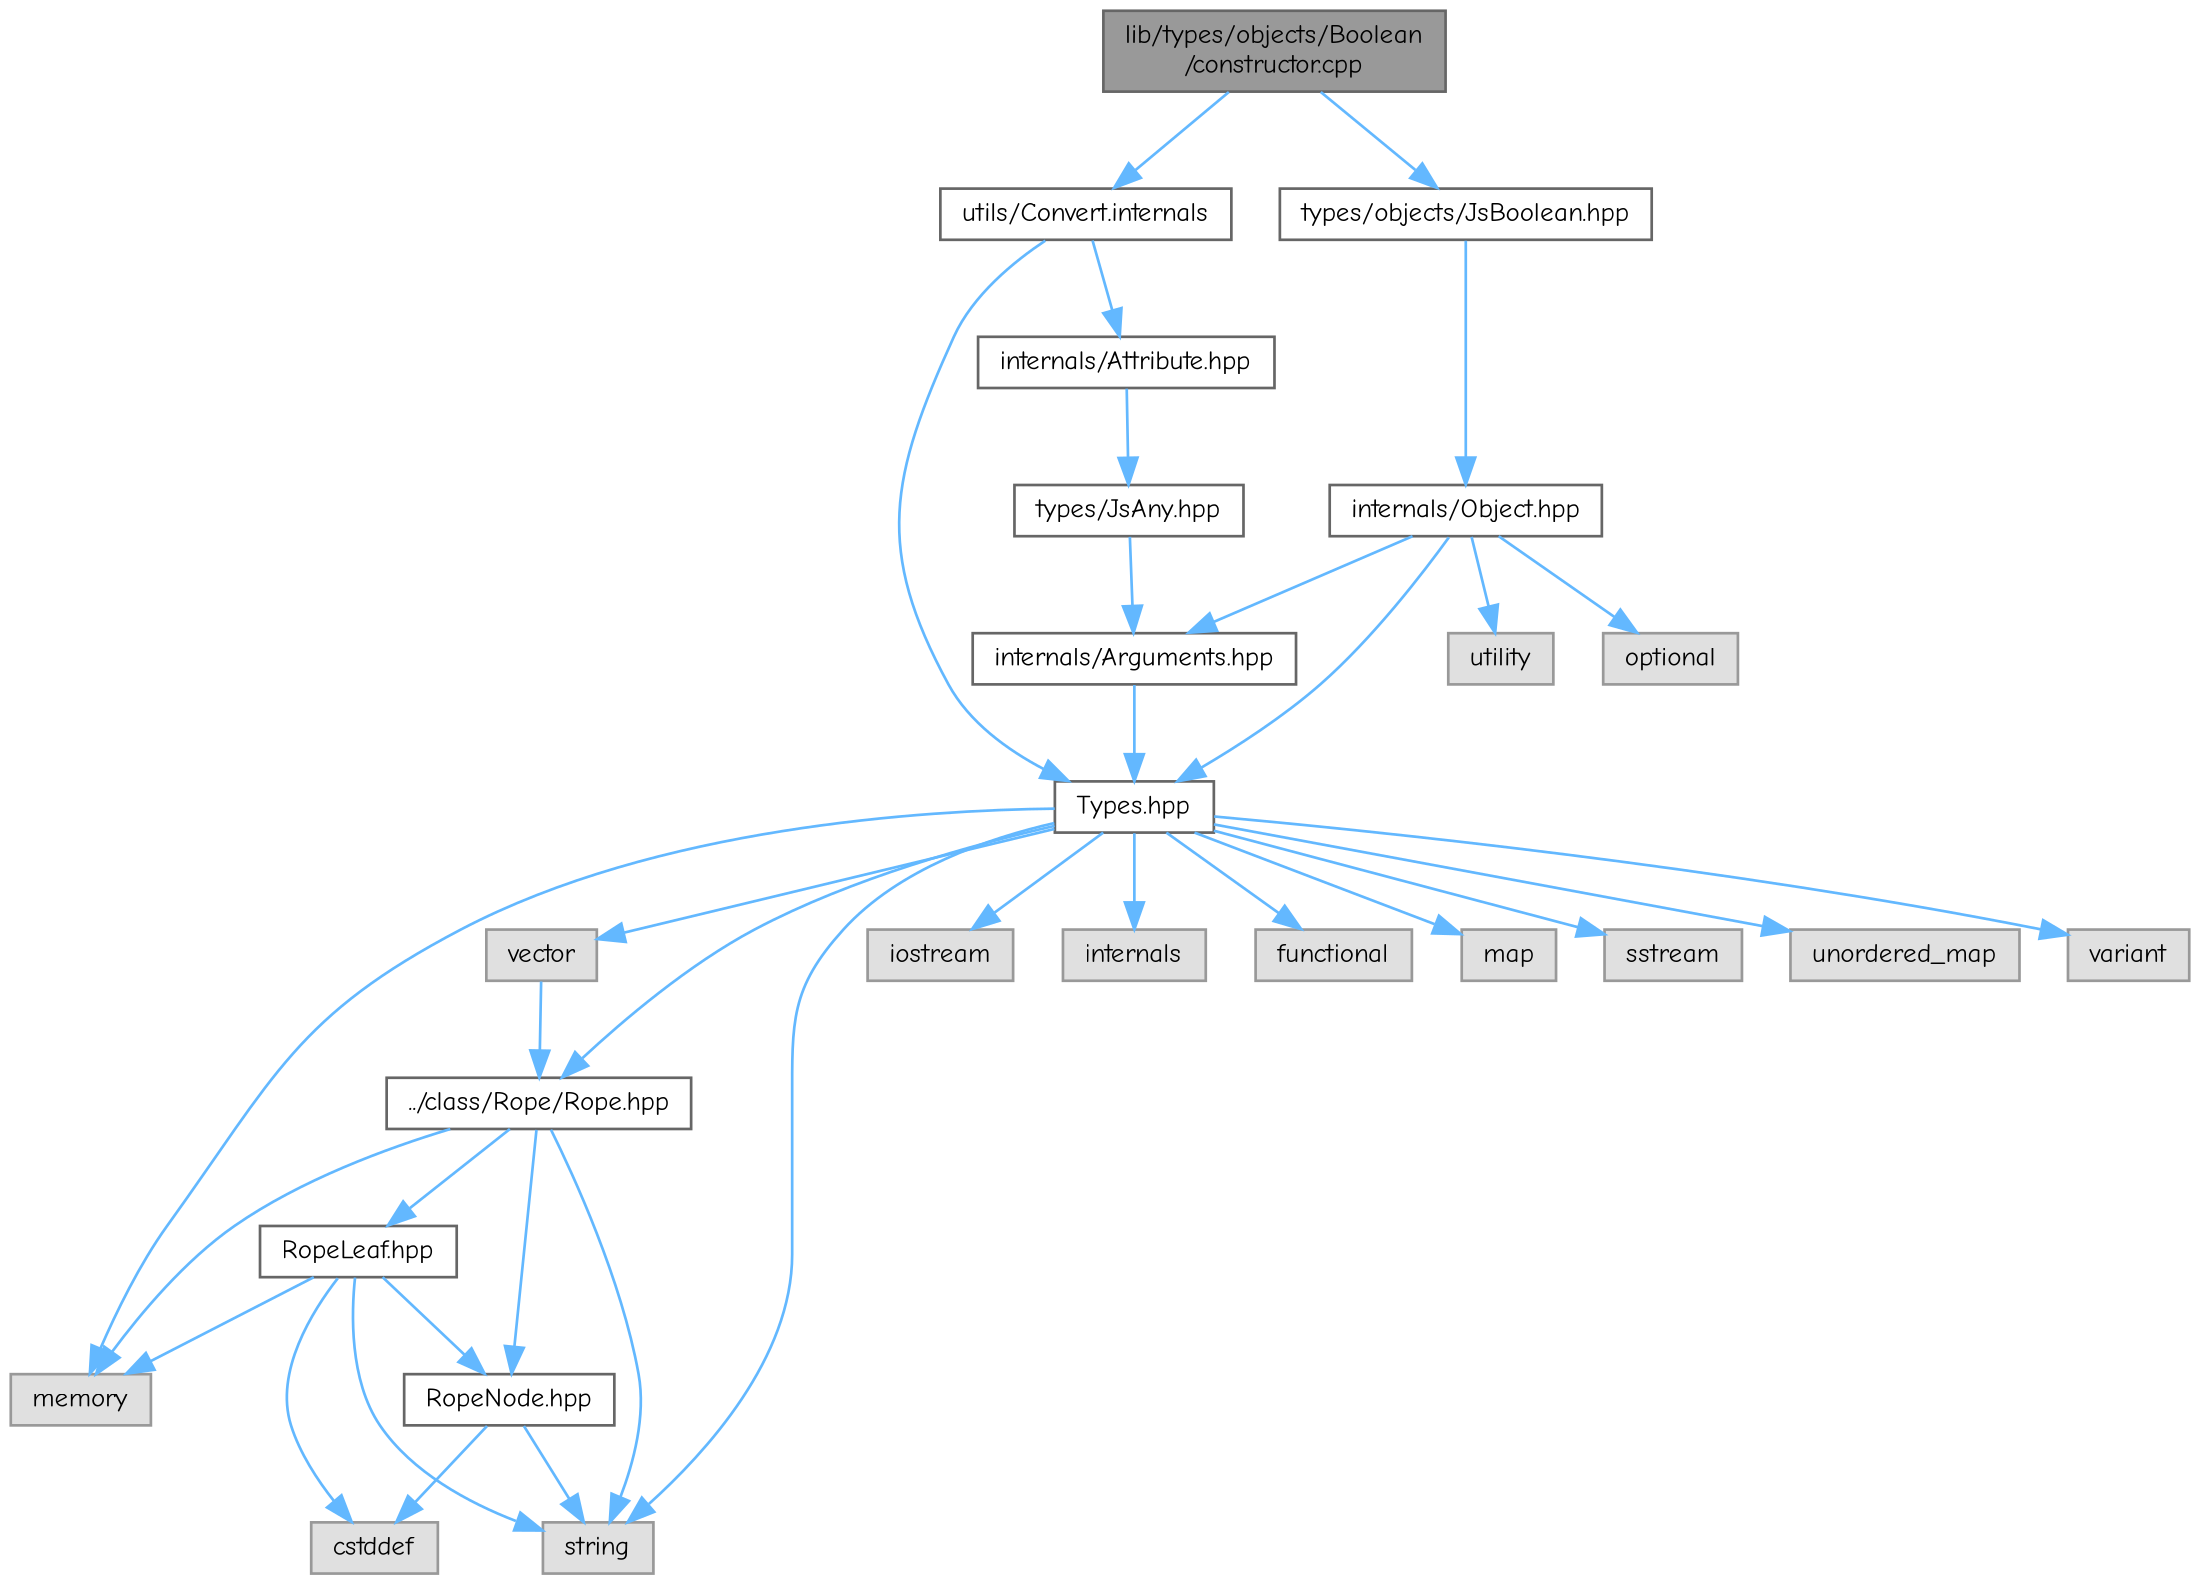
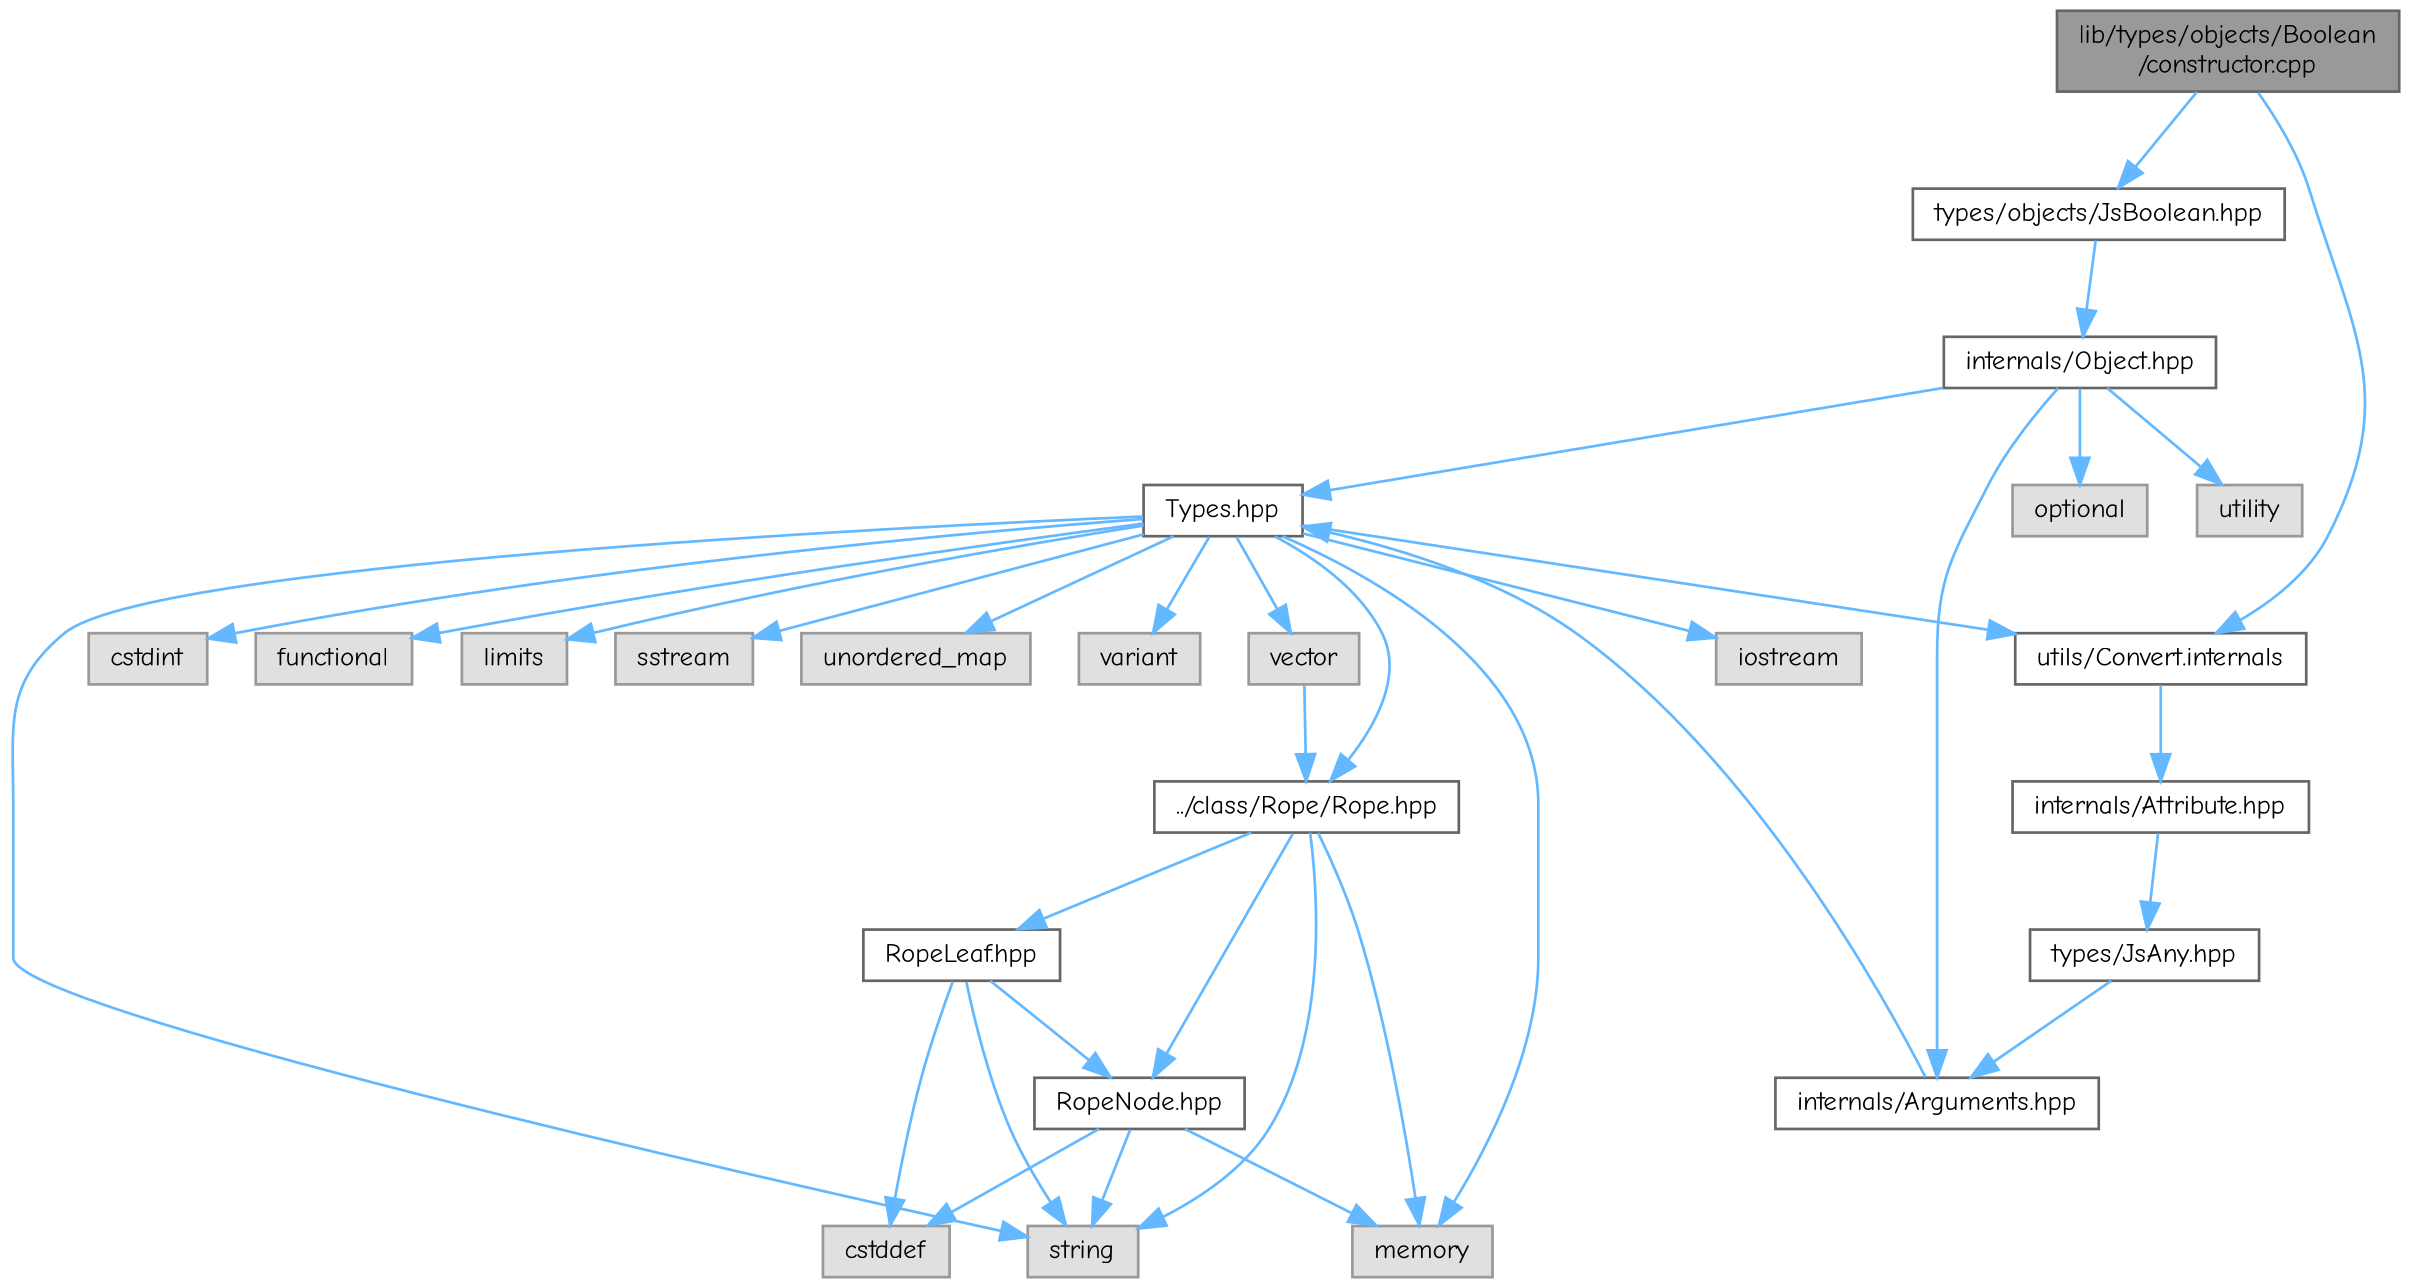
(900, 508) -> (1646, 578)
(1134, 955) -> (148, 659)
(1509, 955) -> (514, 659)
(232, 1319) -> (1269, 1171)
